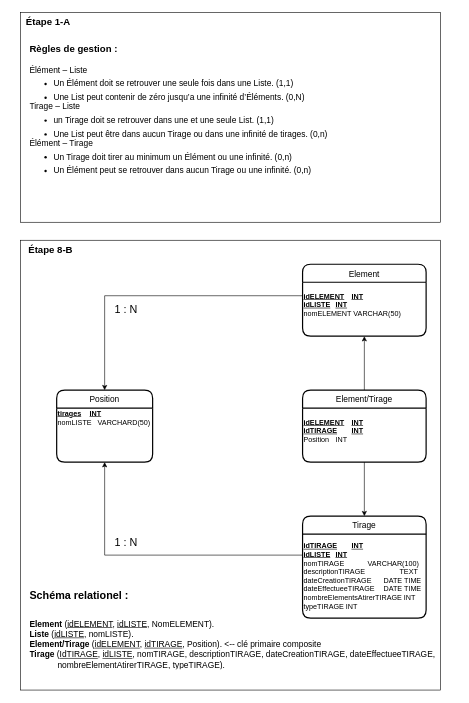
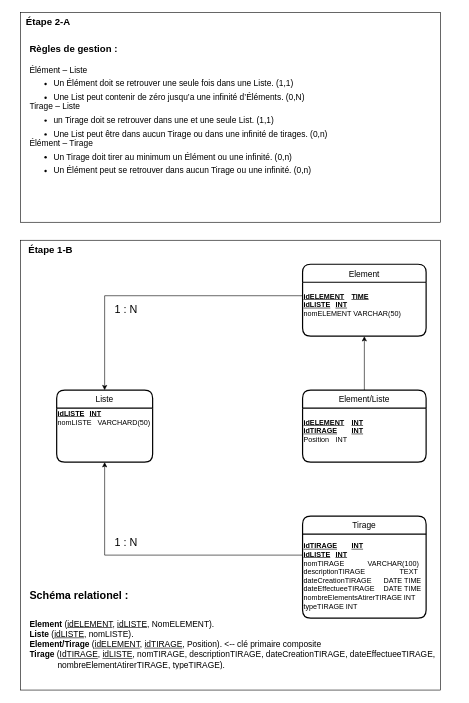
(48, 21) -> (48, 21)
(51, 249) -> (51, 249)
(347, 309) -> (347, 309)
(104, 400) -> (104, 400)
(364, 400) -> (364, 400)
(103, 435) -> (103, 435)
(365, 488) -> none
